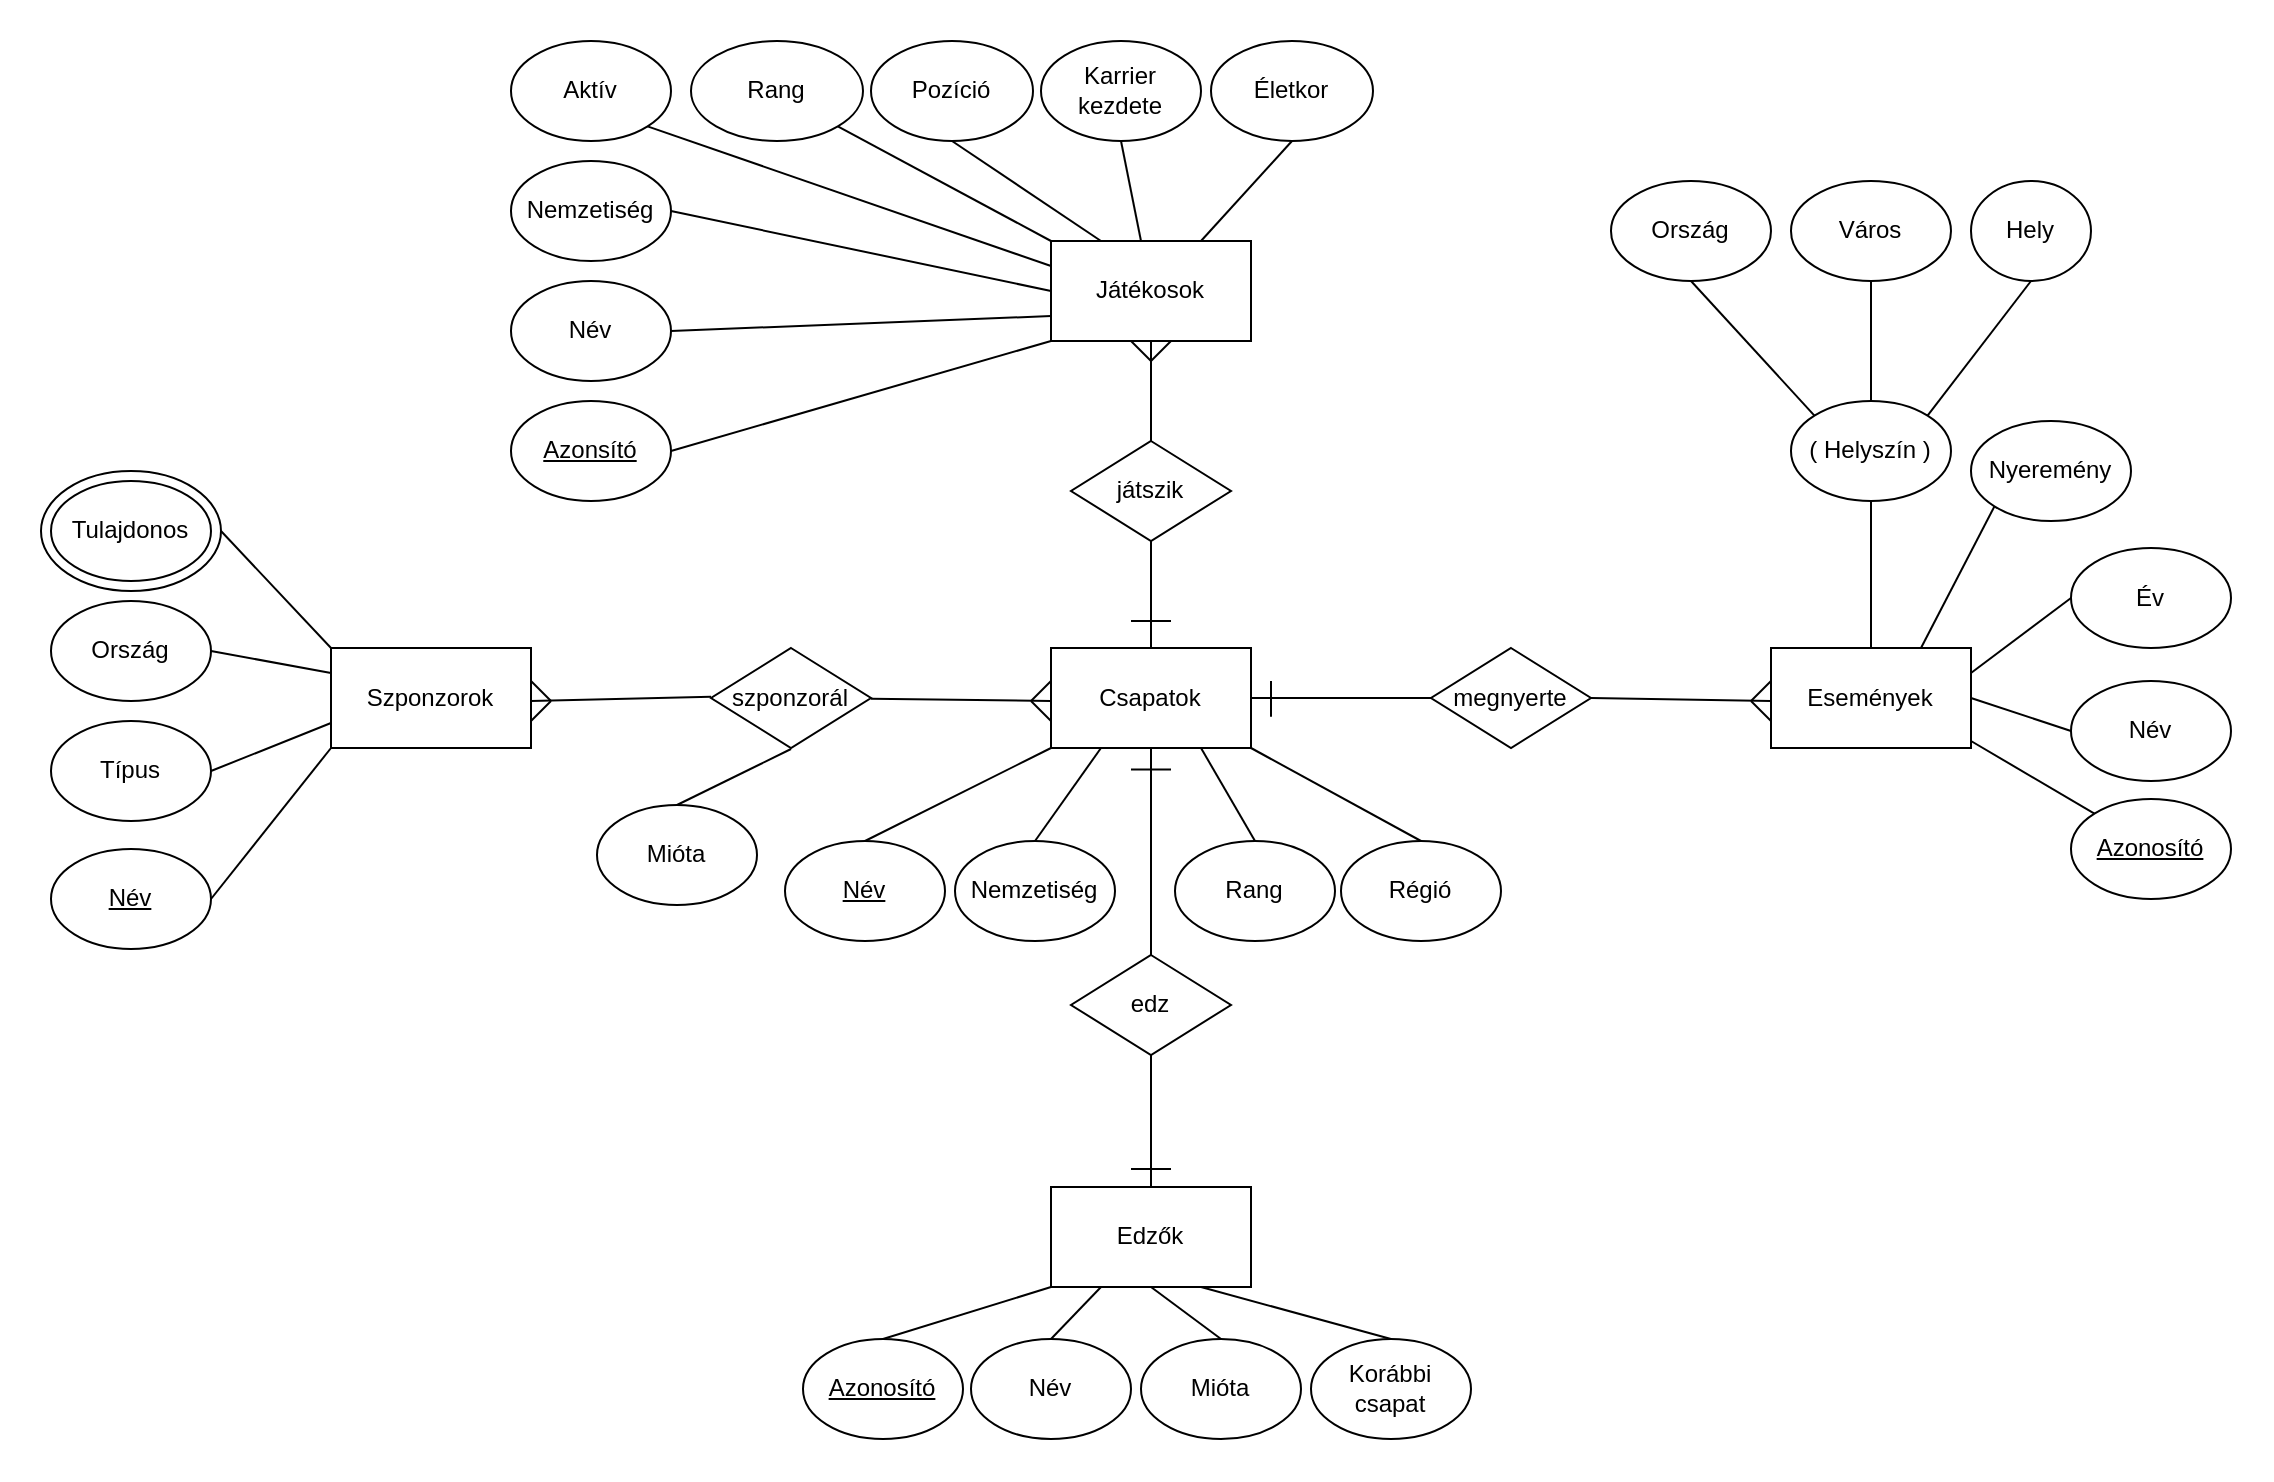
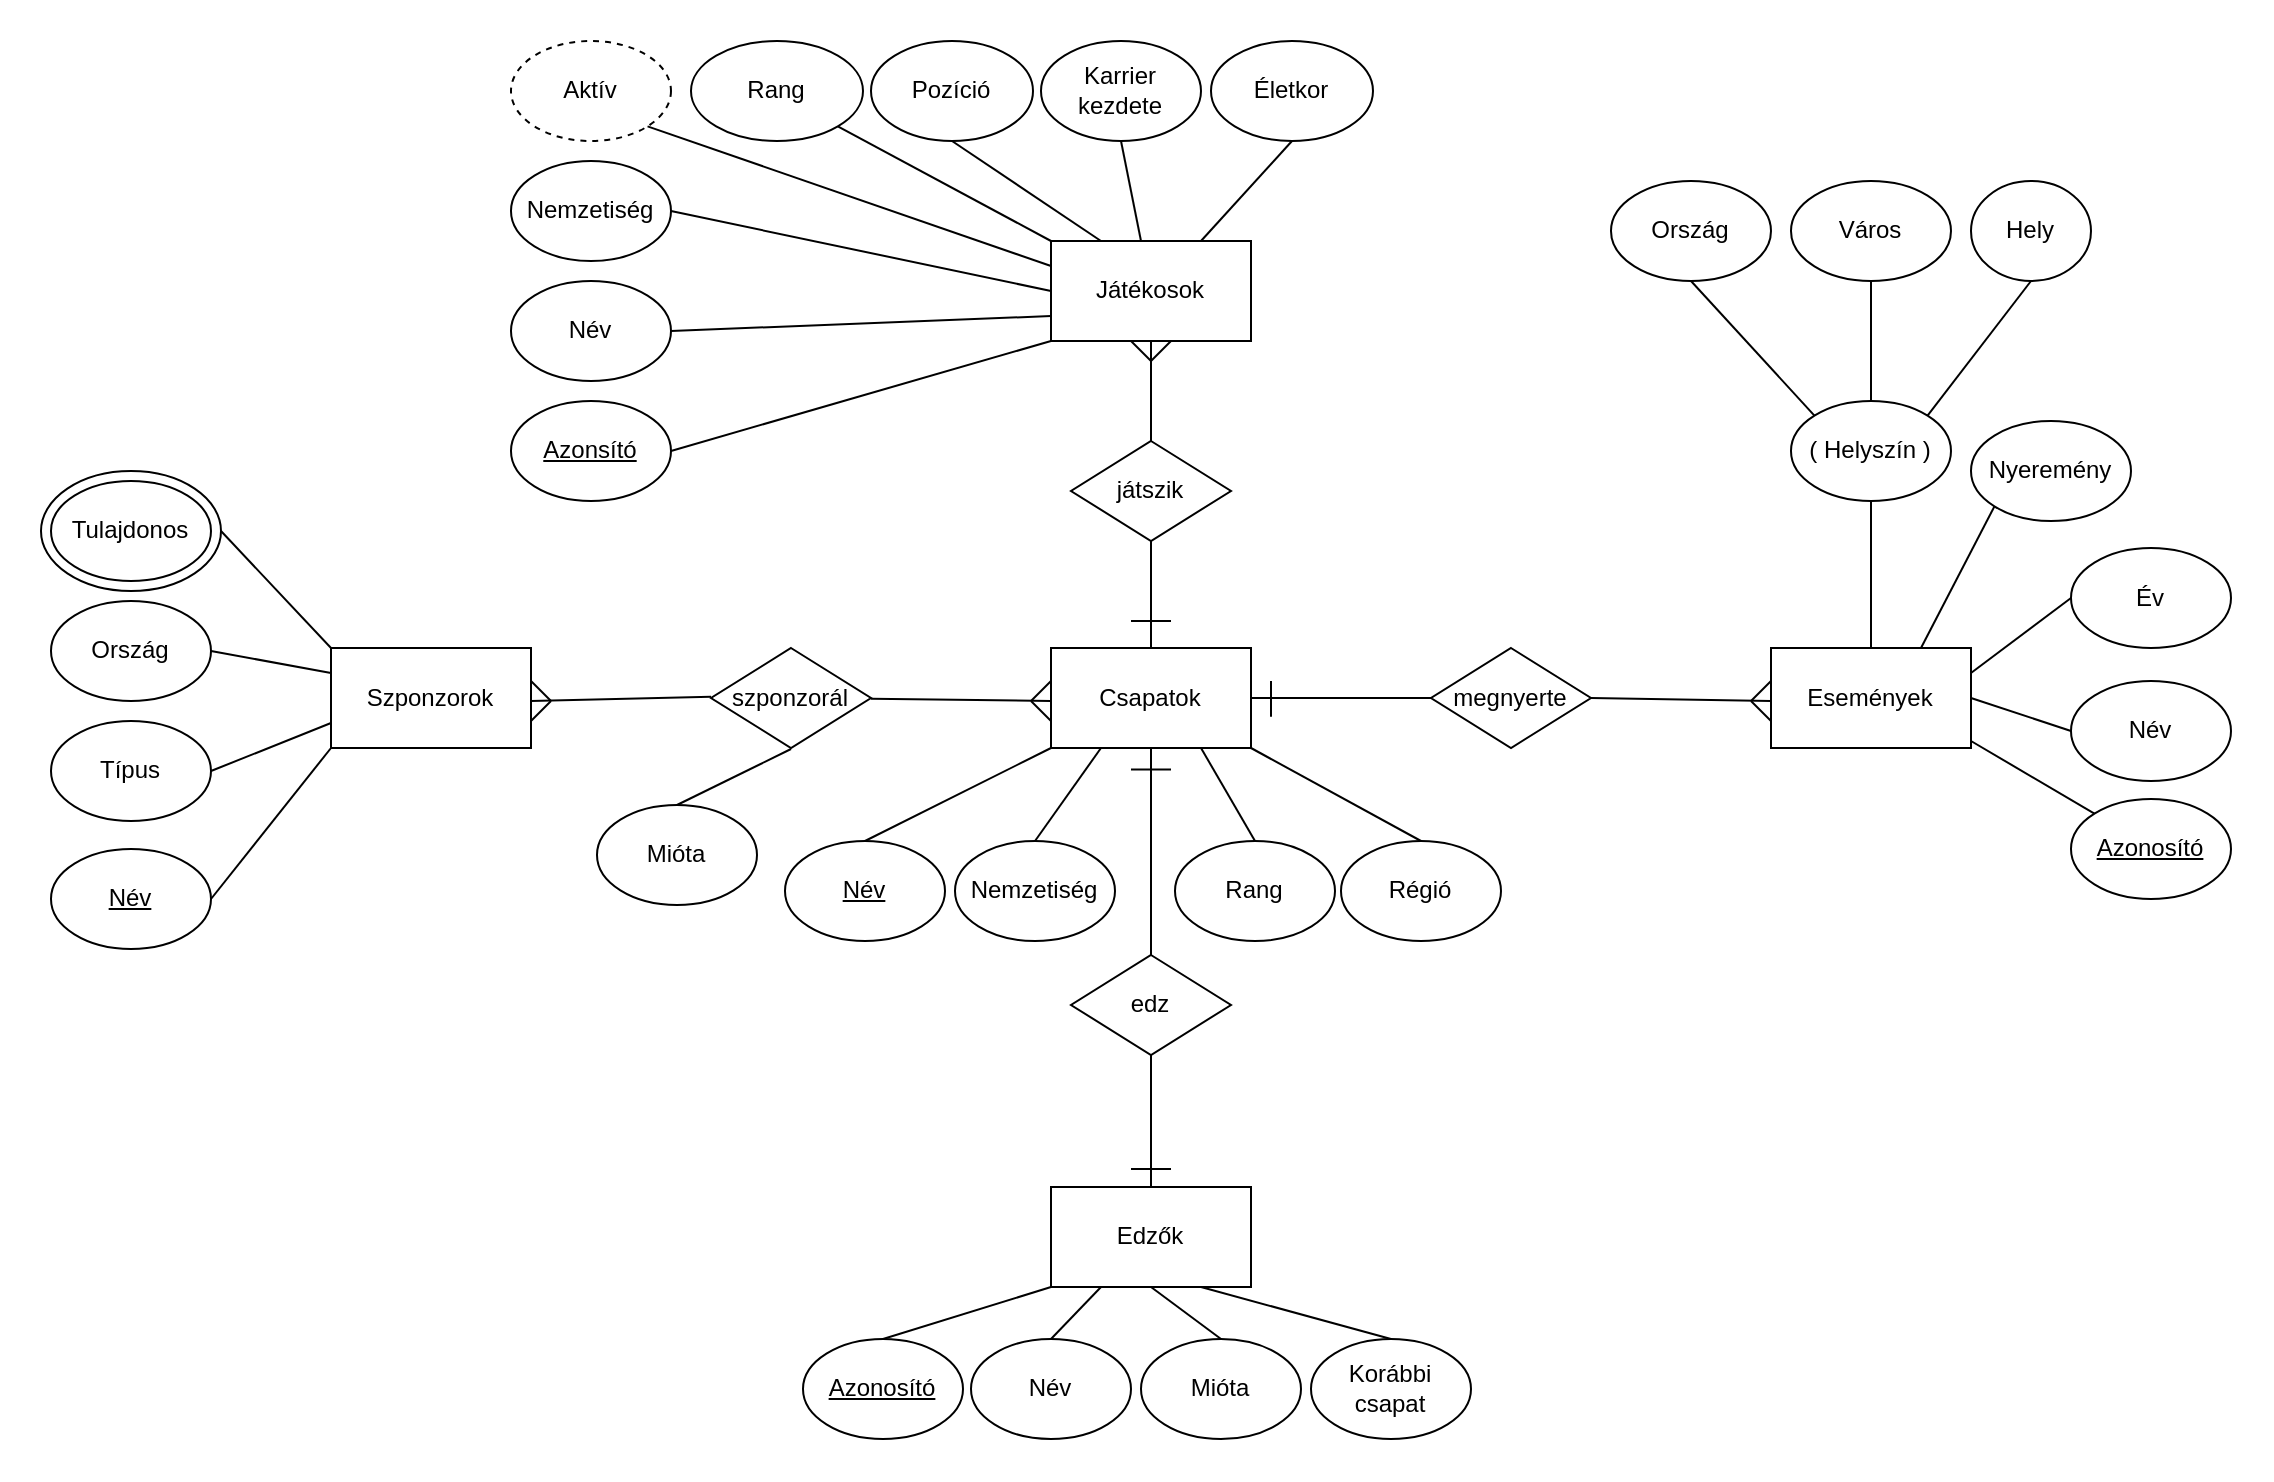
(591, 91) -> (591, 91)
